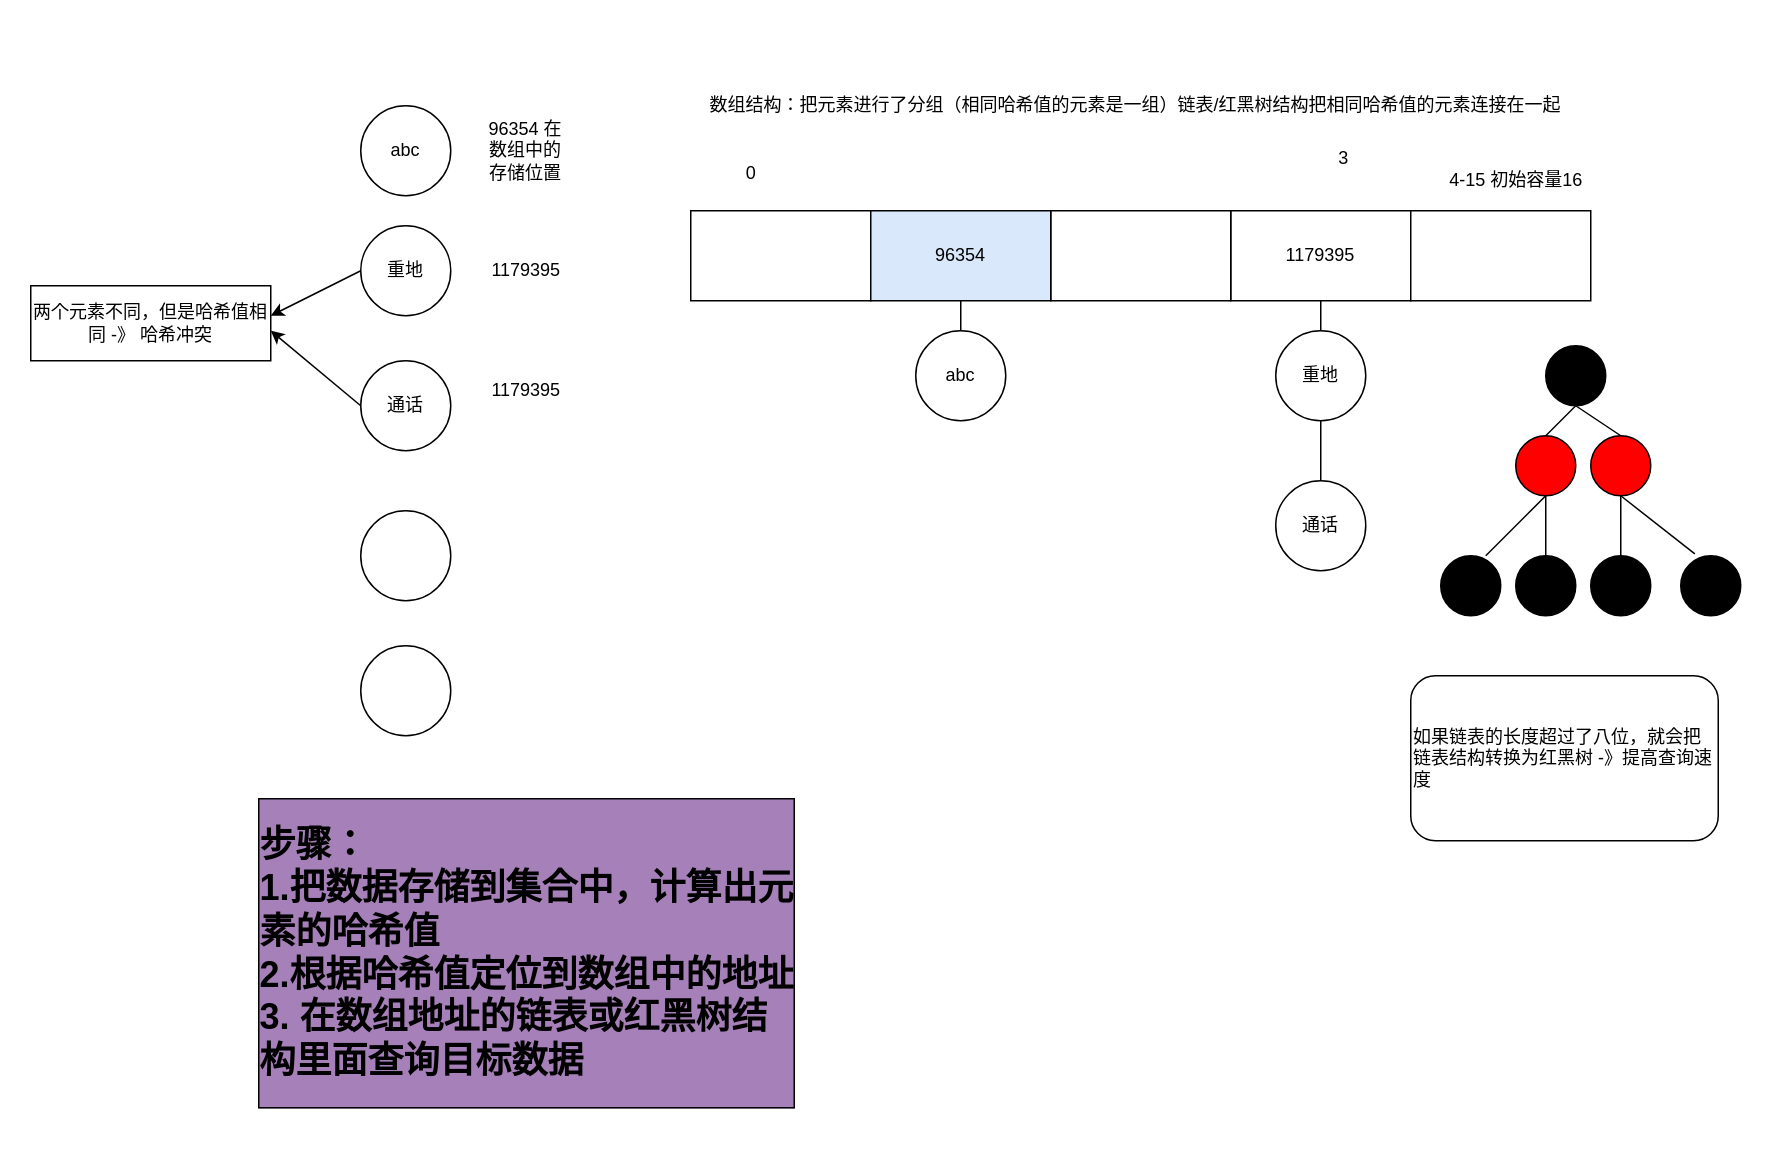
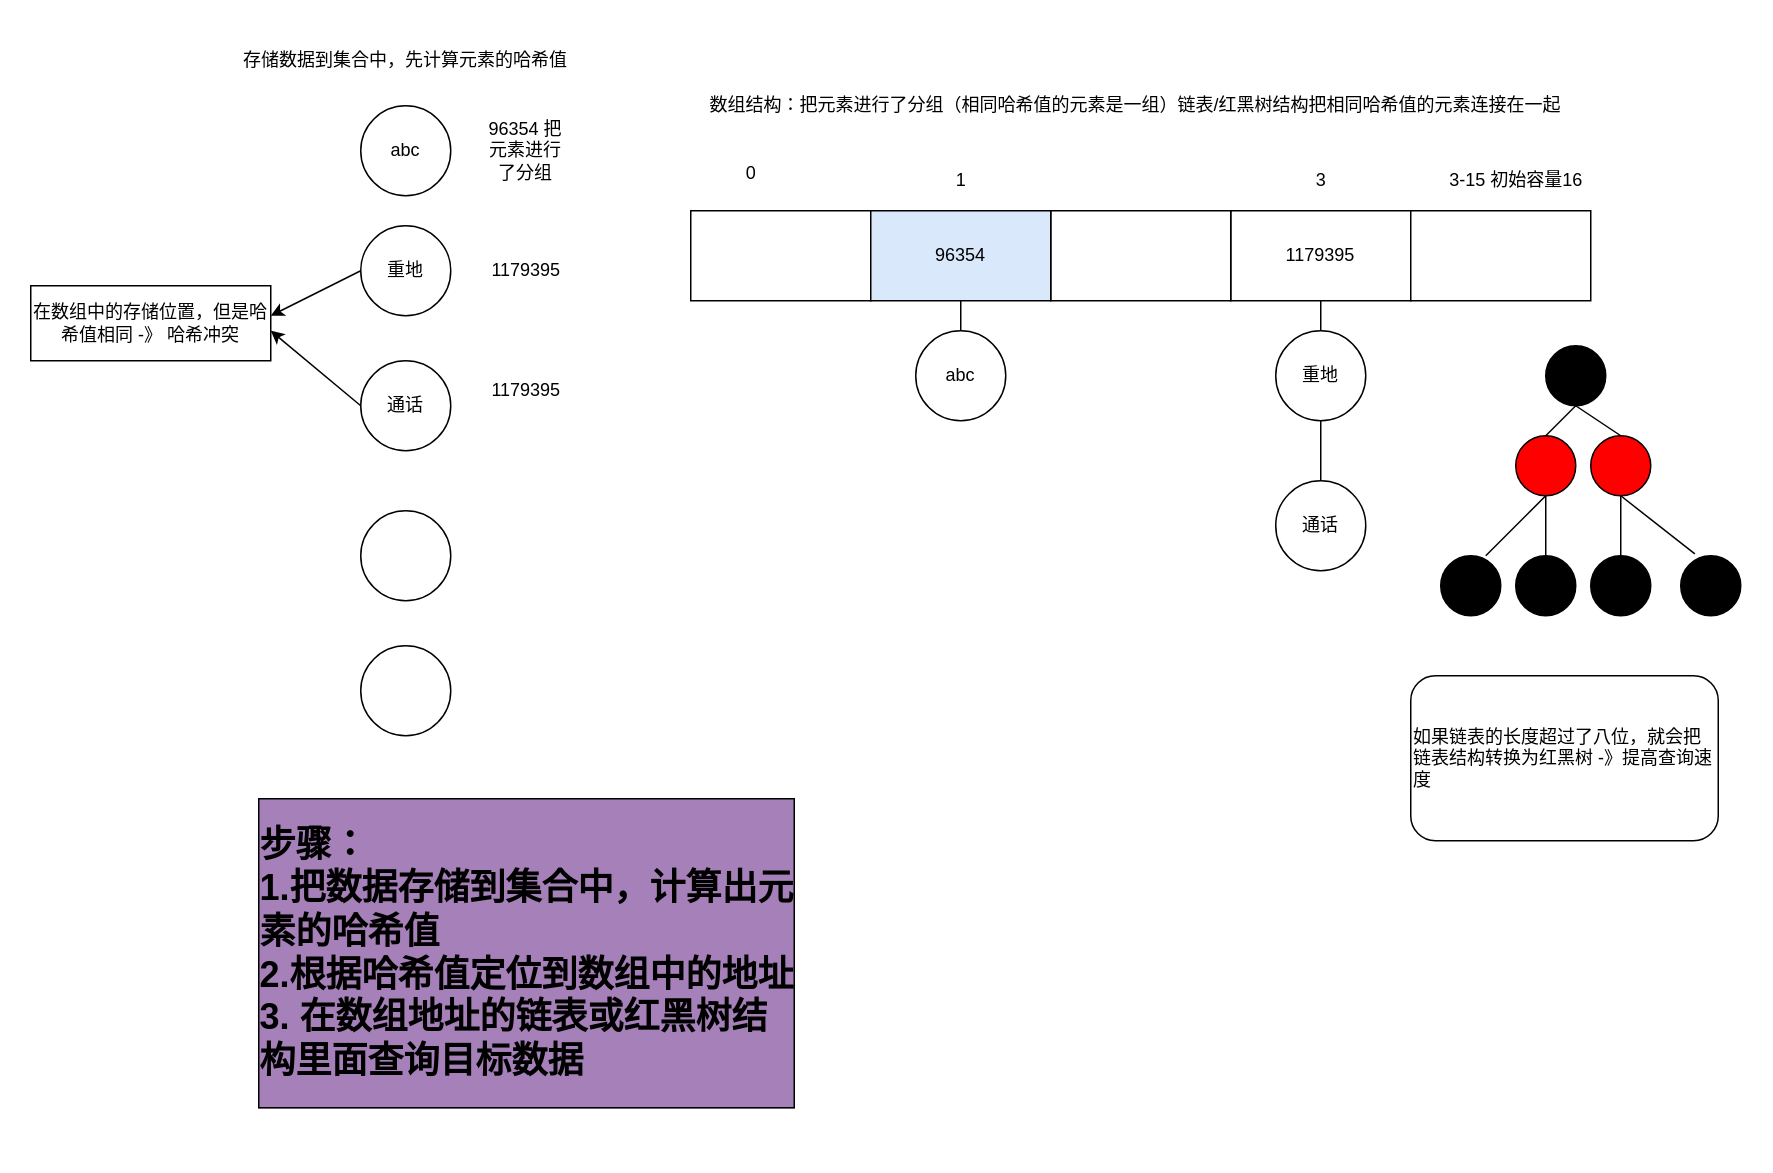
none -> (406, 61)
(526, 151) -> (526, 151)
(1343, 158) -> (1321, 181)
none -> (961, 181)
(1517, 181) -> (1517, 181)
(151, 323) -> (151, 323)
